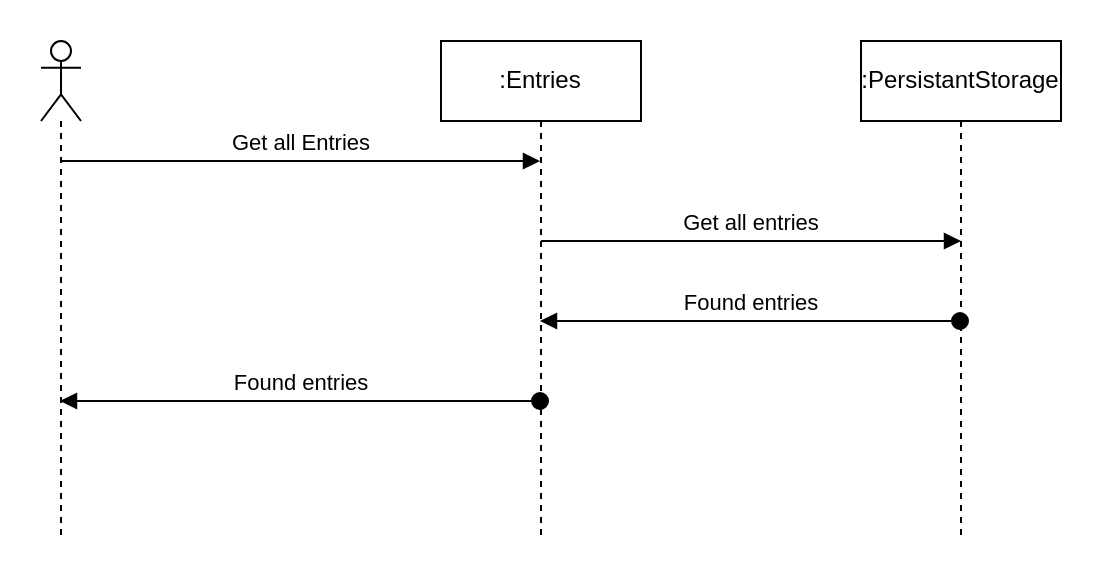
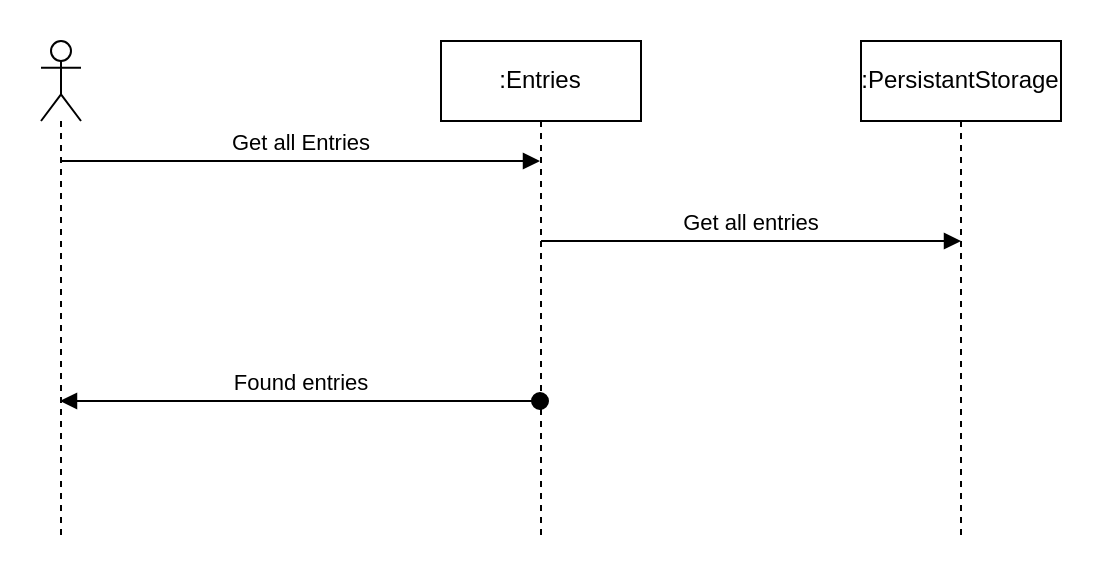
(755, 321) -> none
